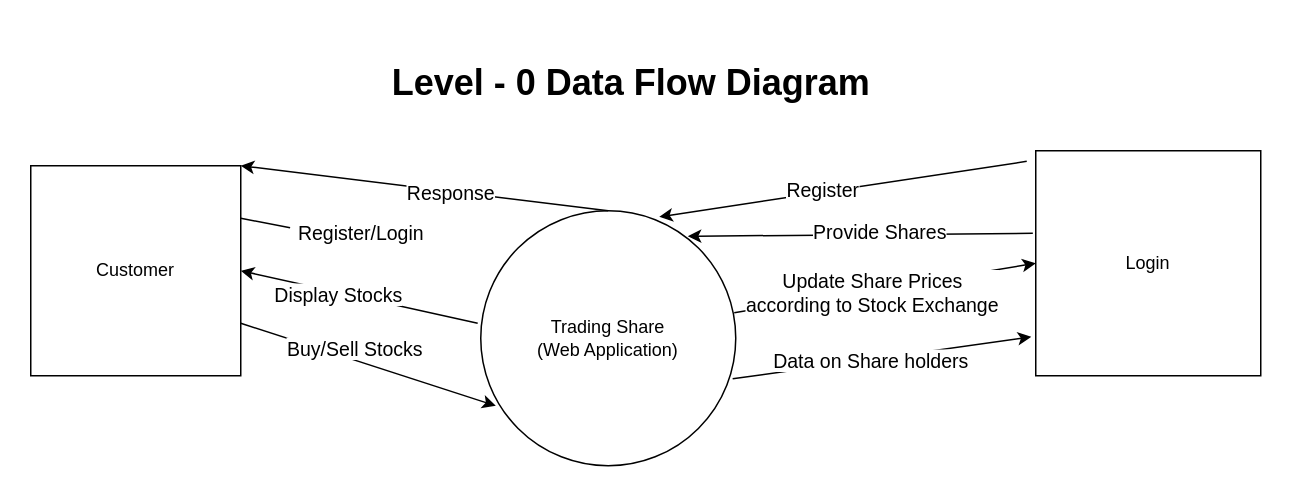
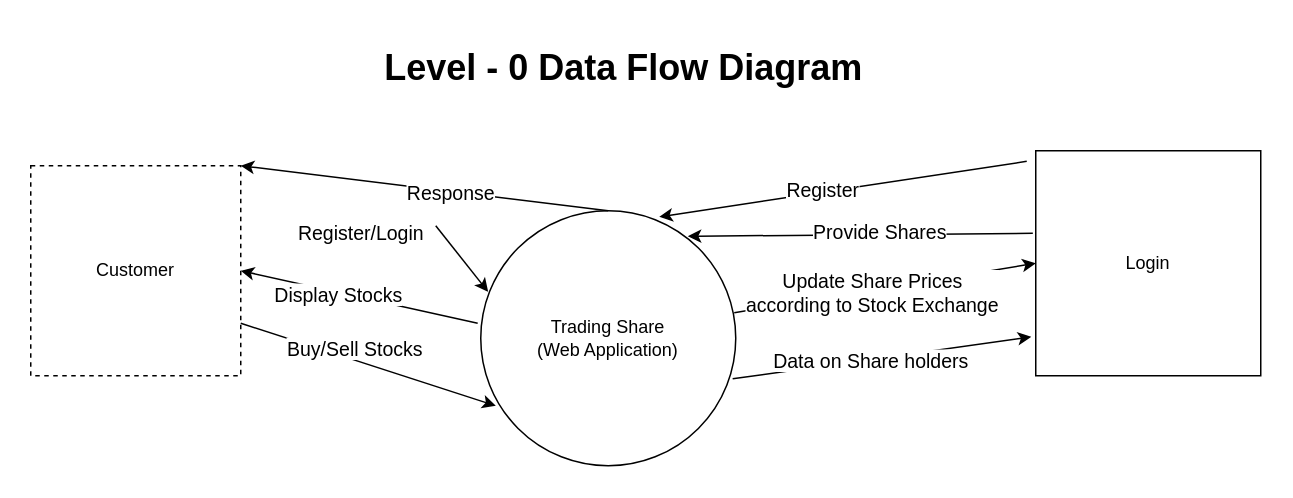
(631, 83) -> (623, 68)
(265, 223) -> none
none -> (459, 255)
(136, 271) -> (136, 271)
